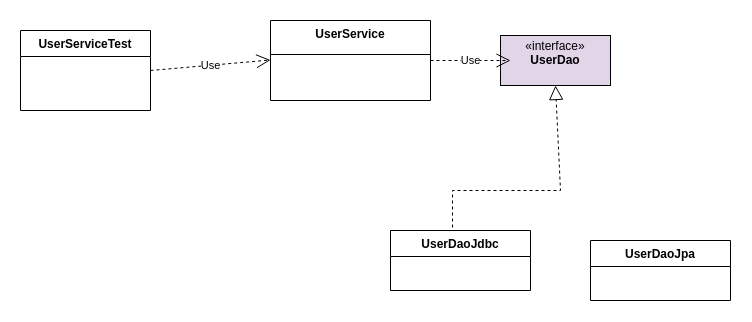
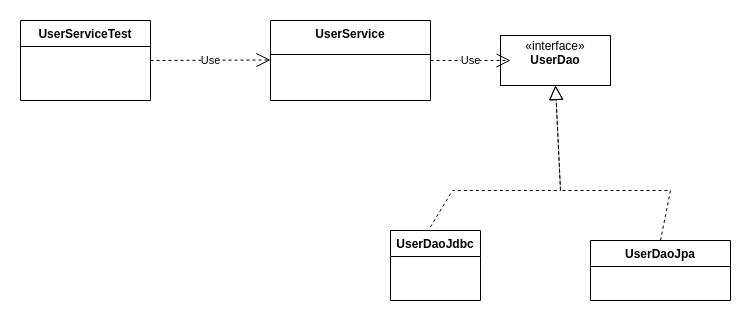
(556, 61) -> (556, 61)
(86, 71) -> (86, 61)
none -> (642, 191)
(461, 261) -> (436, 266)
